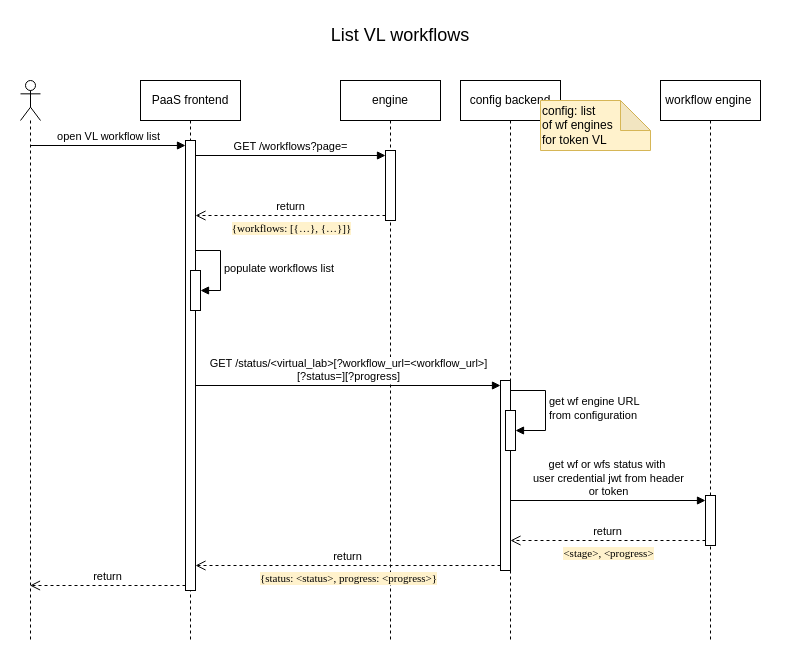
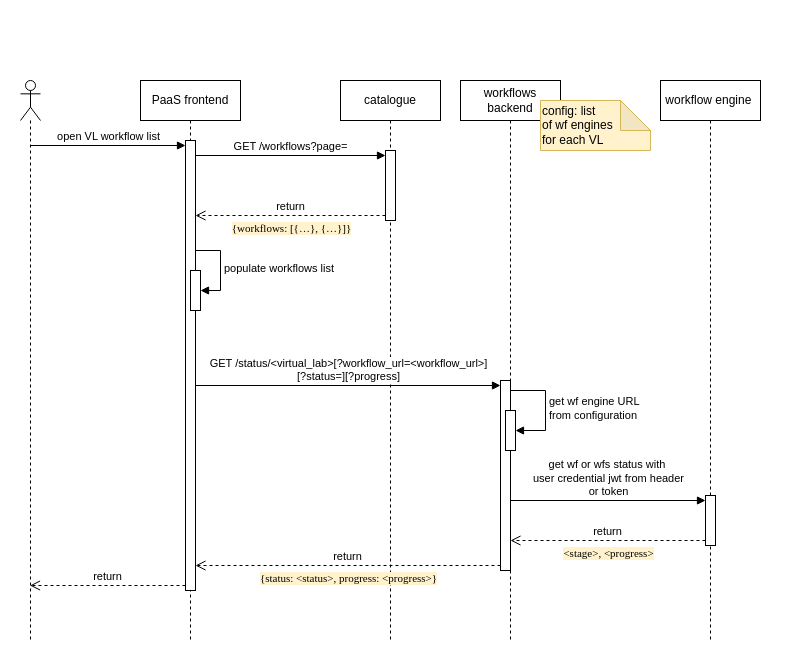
(401, 36) -> none
(391, 101) -> (391, 101)
(511, 101) -> (511, 101)
(582, 126) -> (582, 126)
